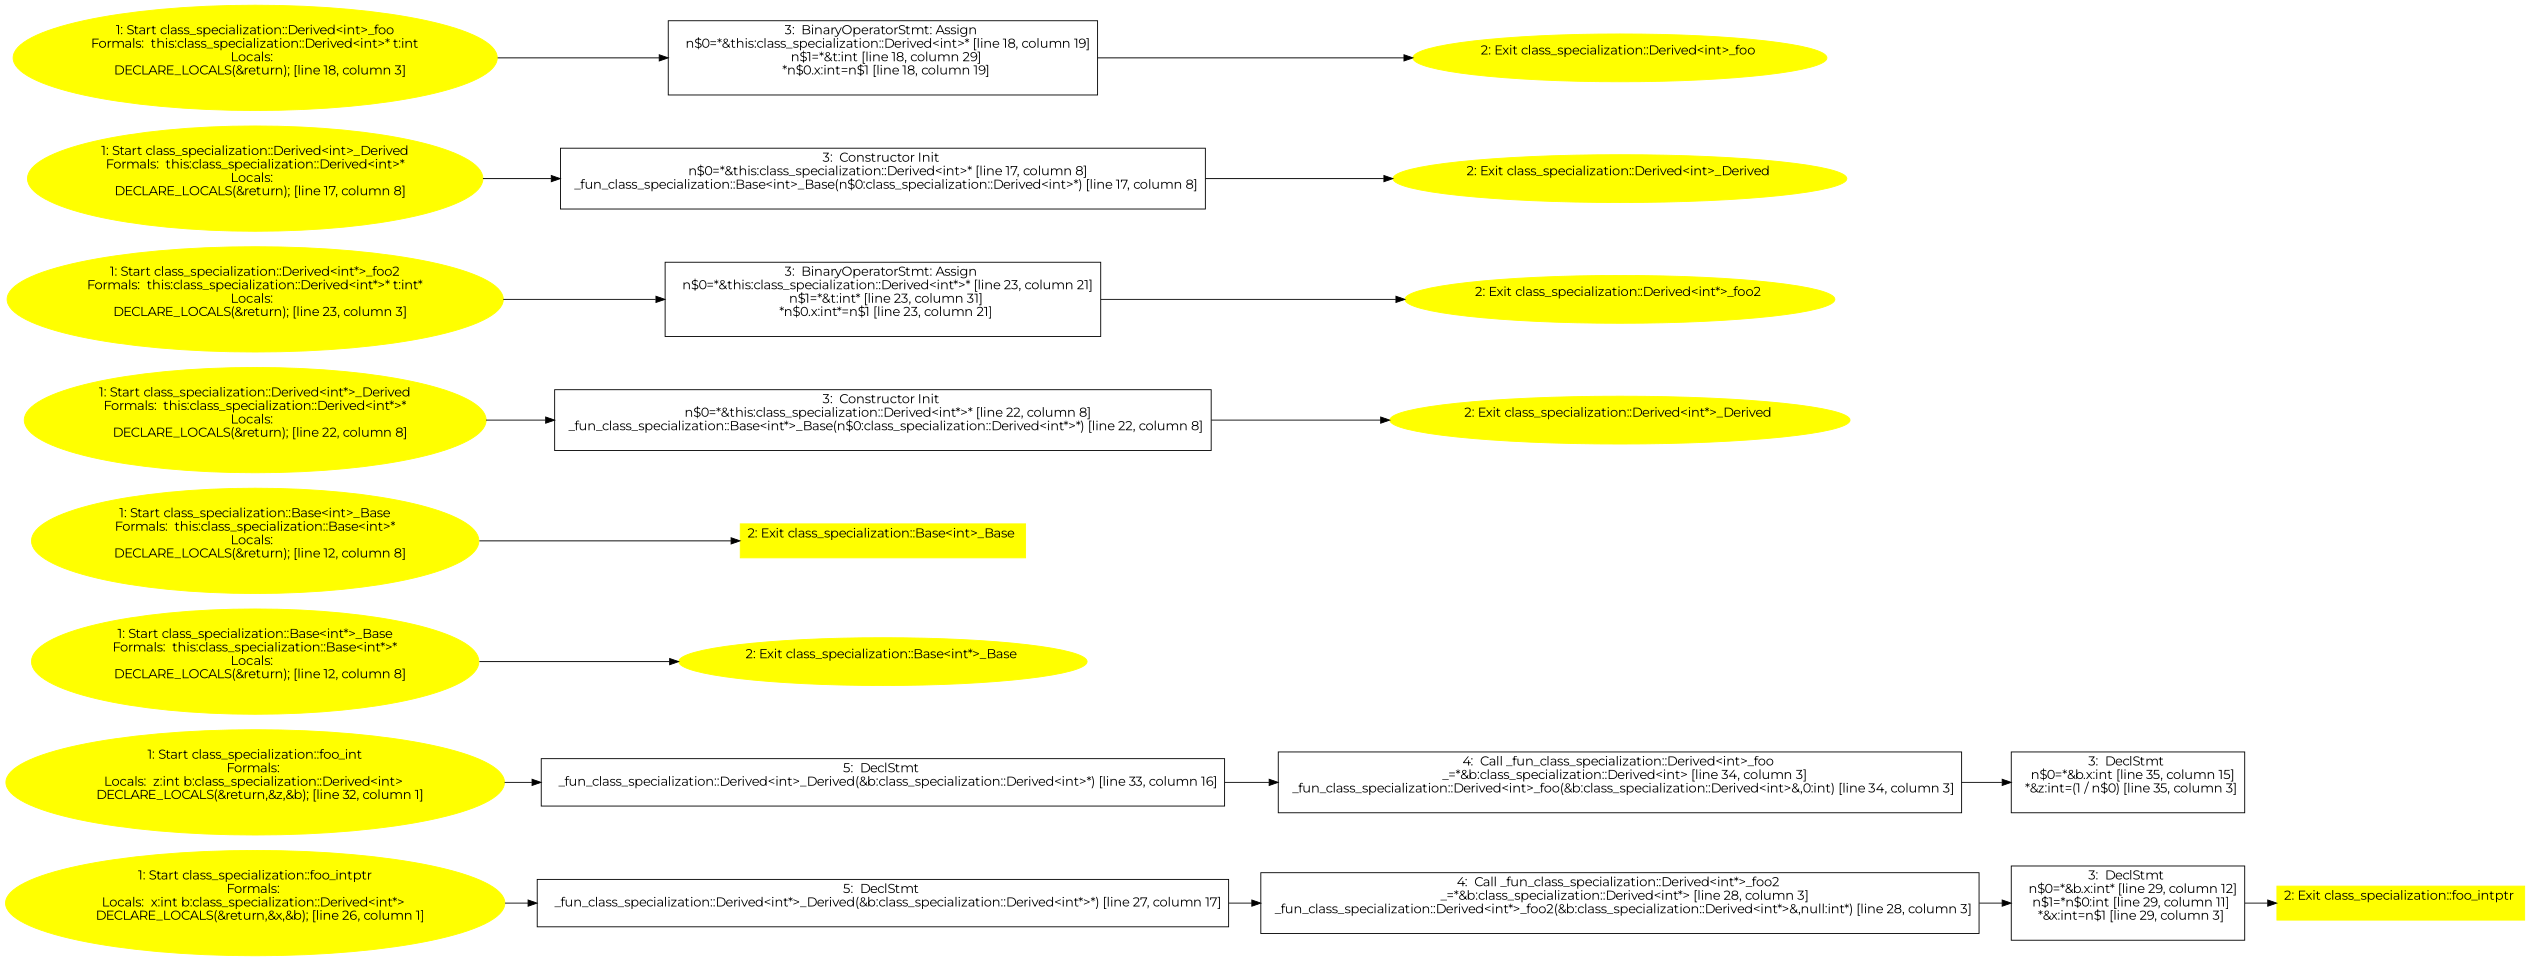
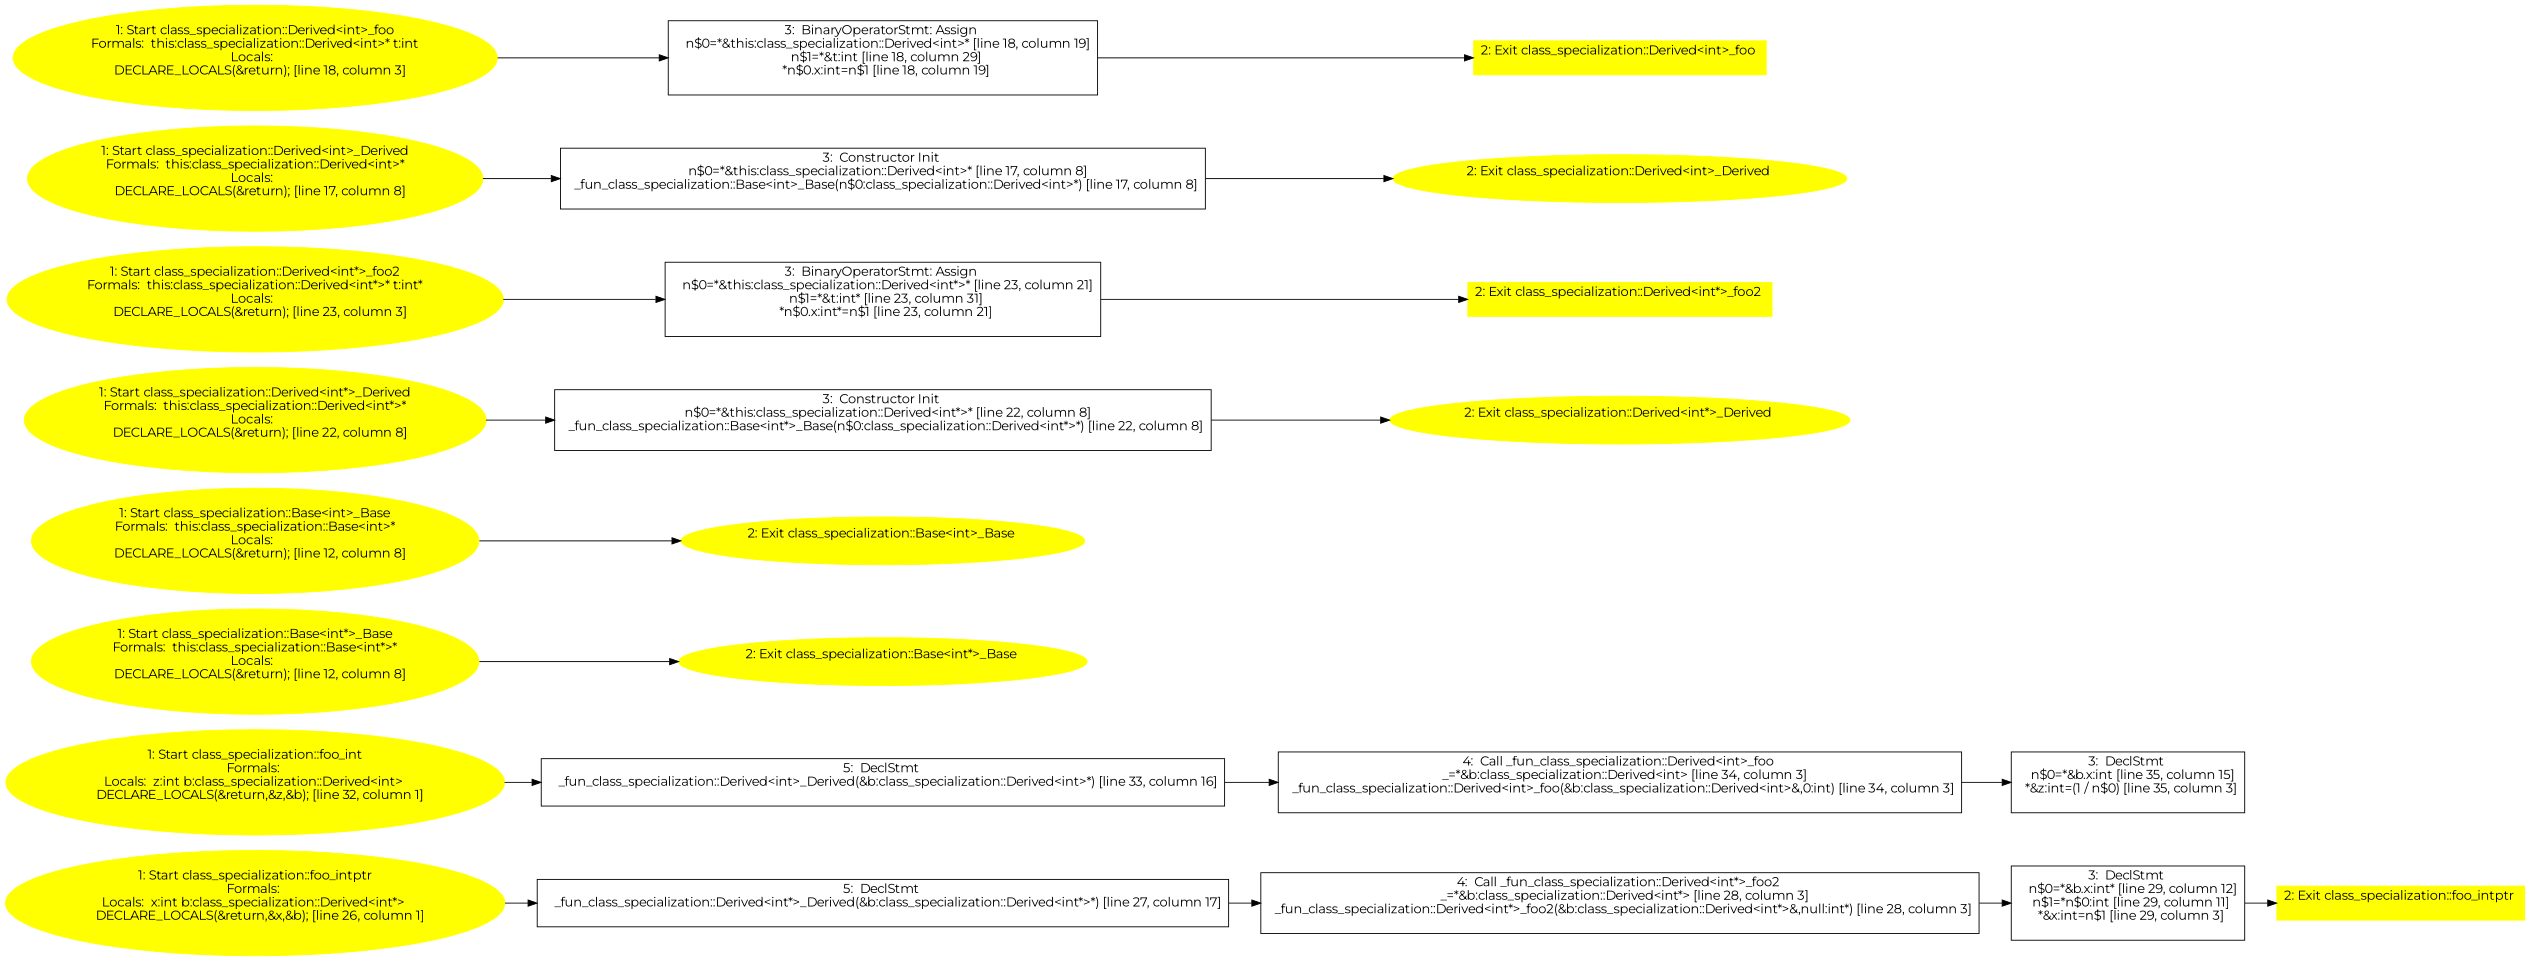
(1620, 58) -> (1620, 58)
(1620, 299) -> (1620, 299)
(883, 541) -> (883, 541)
